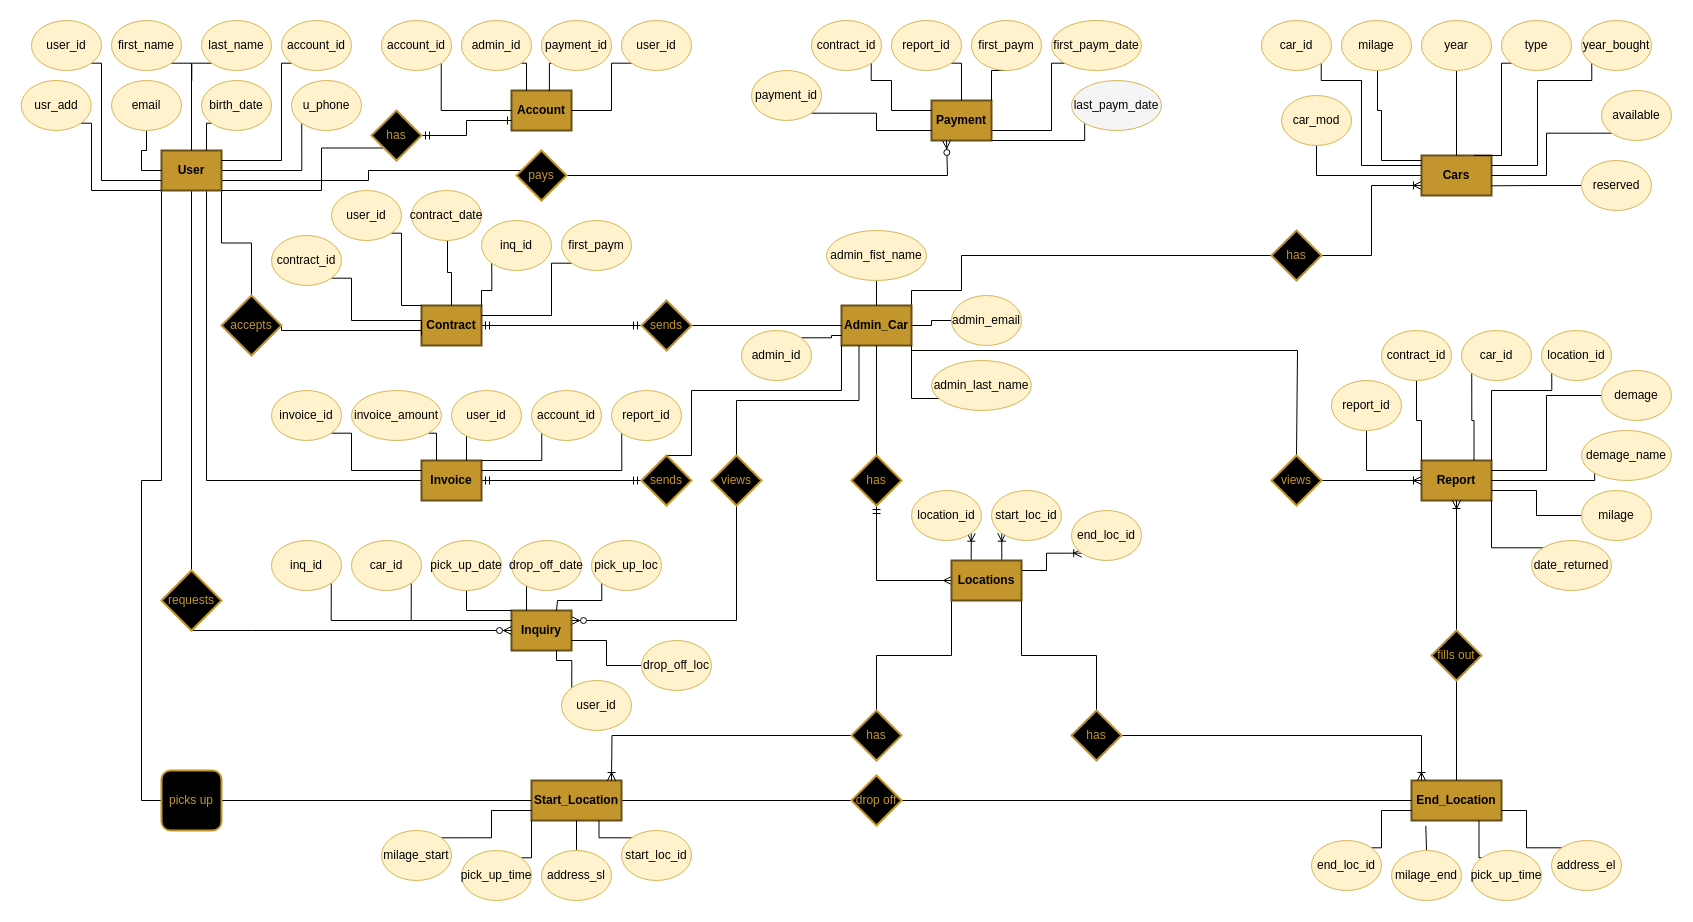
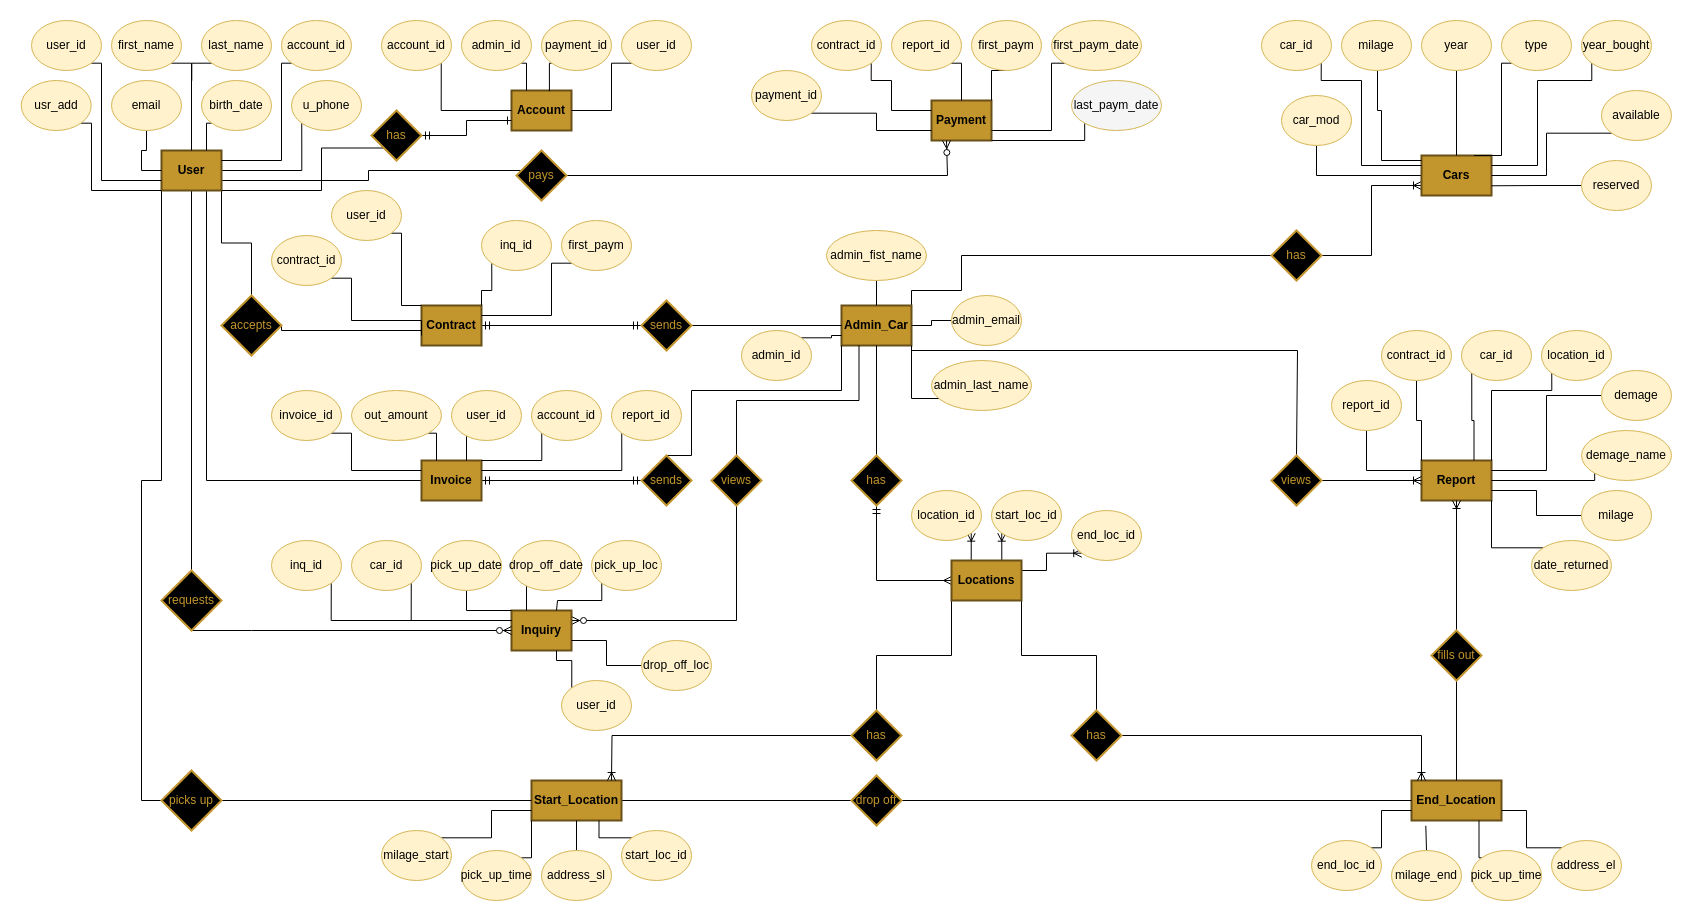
(447, 216) -> none
(450, 273) -> none
(397, 416) -> (397, 416)
(192, 801) -> (192, 801)
